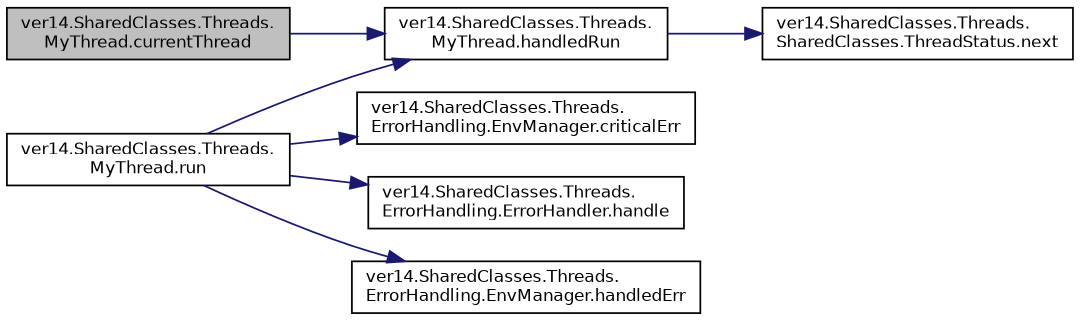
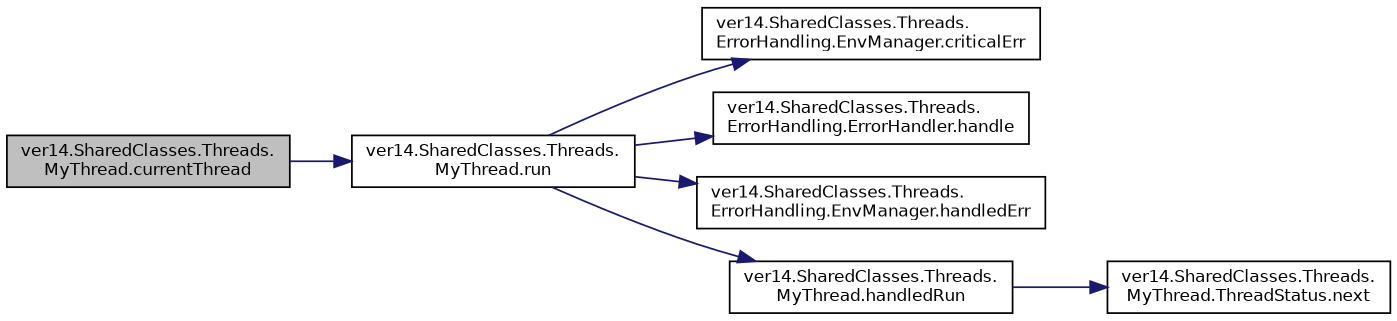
(329, 34) -> (312, 161)
(918, 34) -> (1249, 287)
